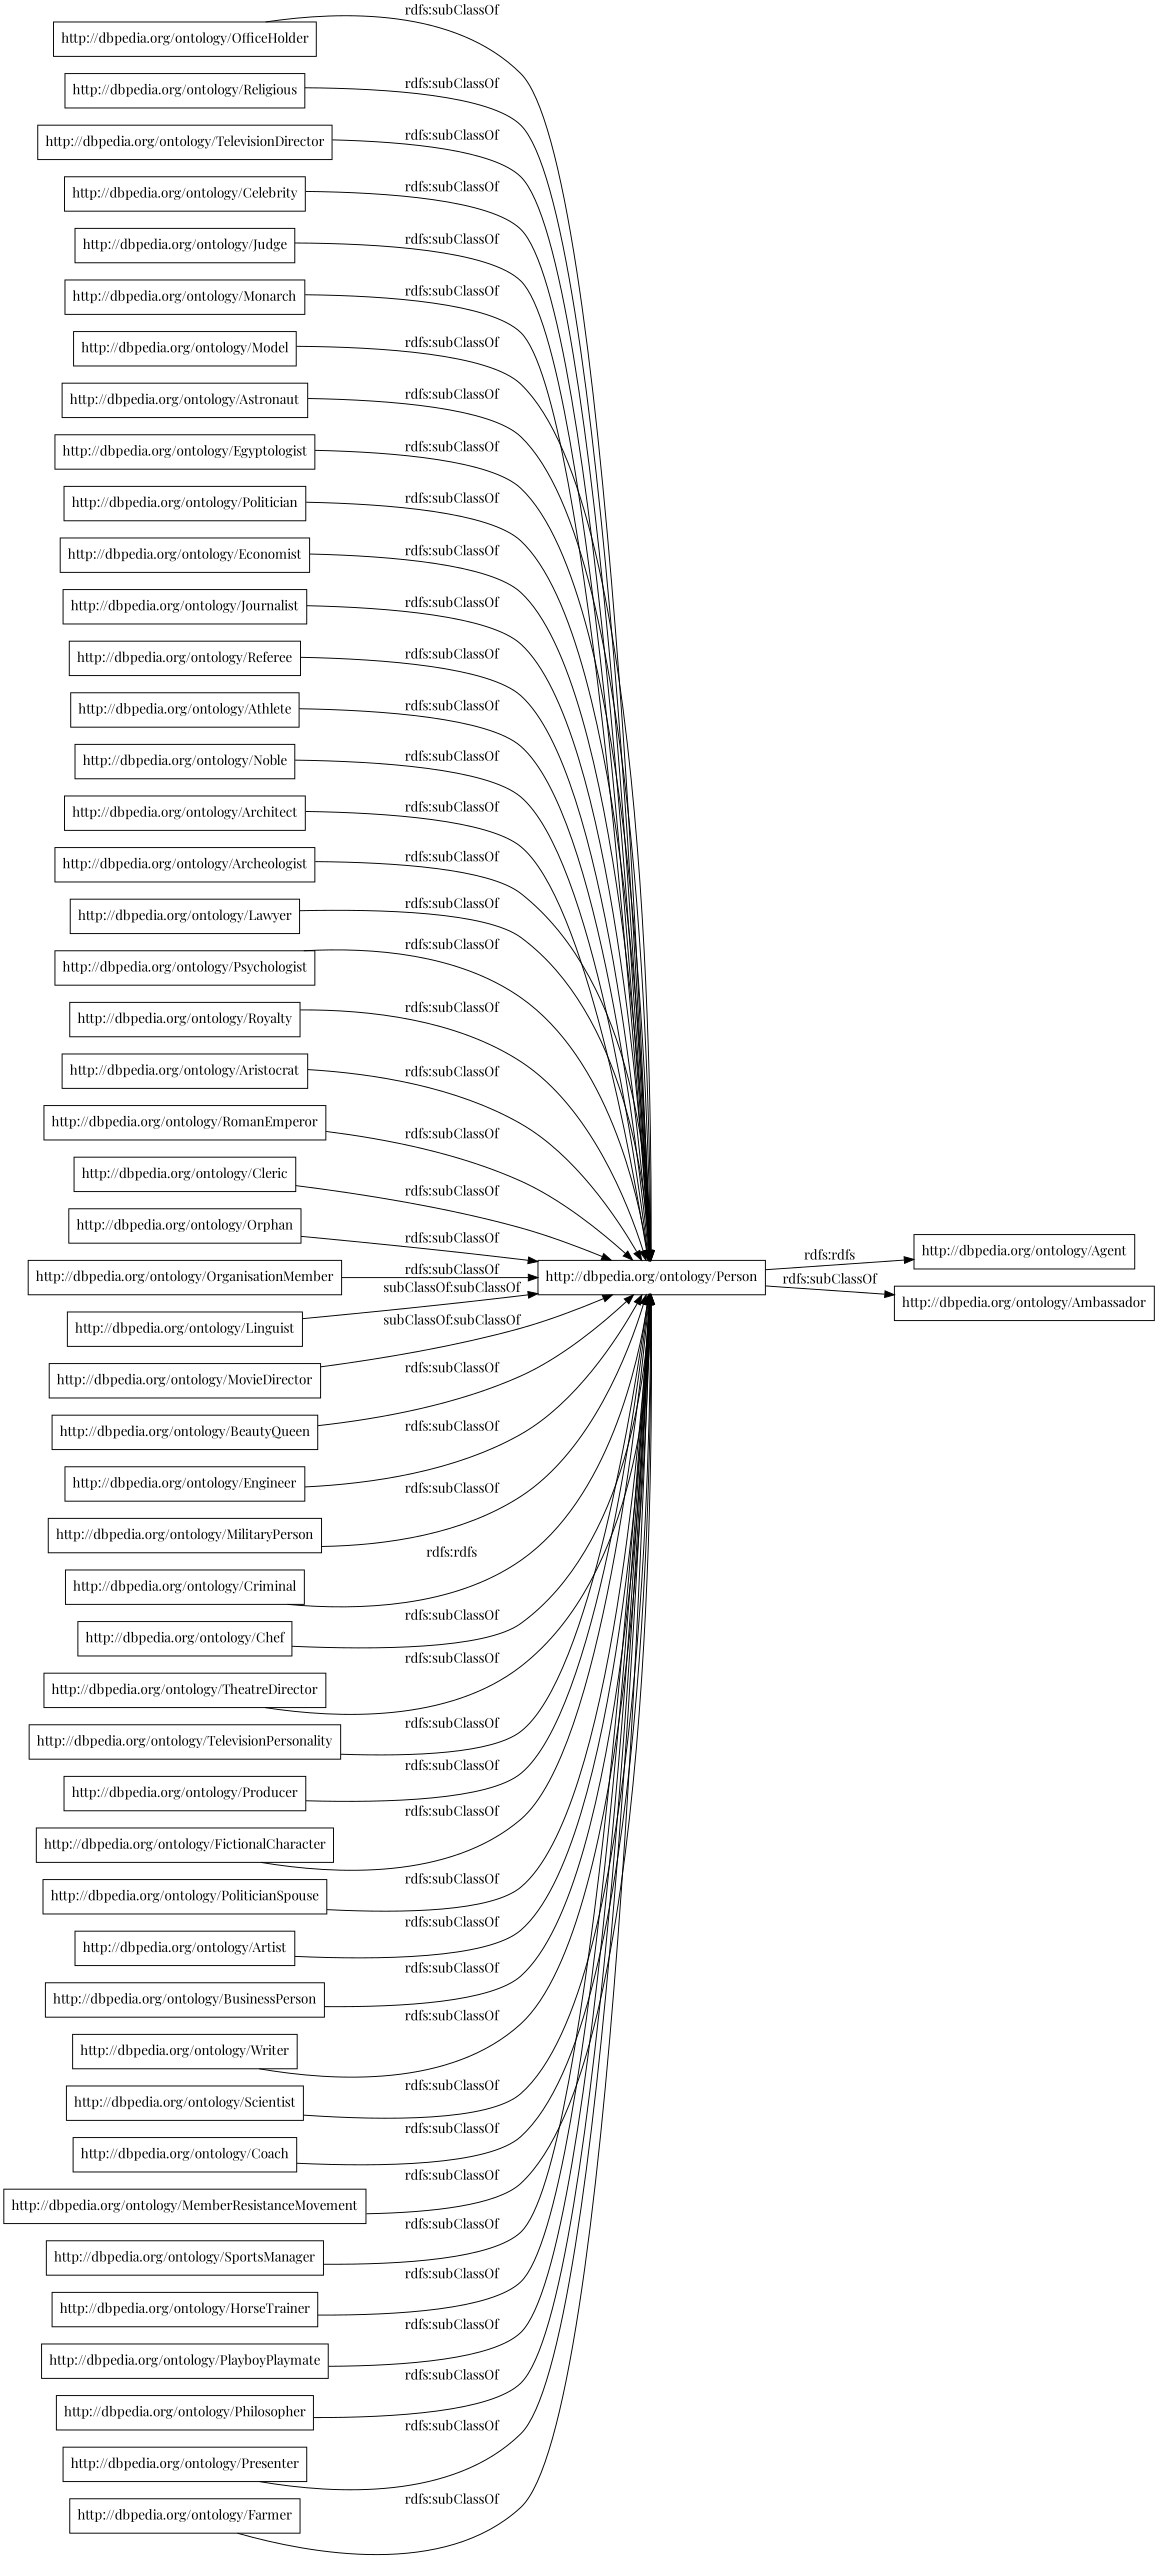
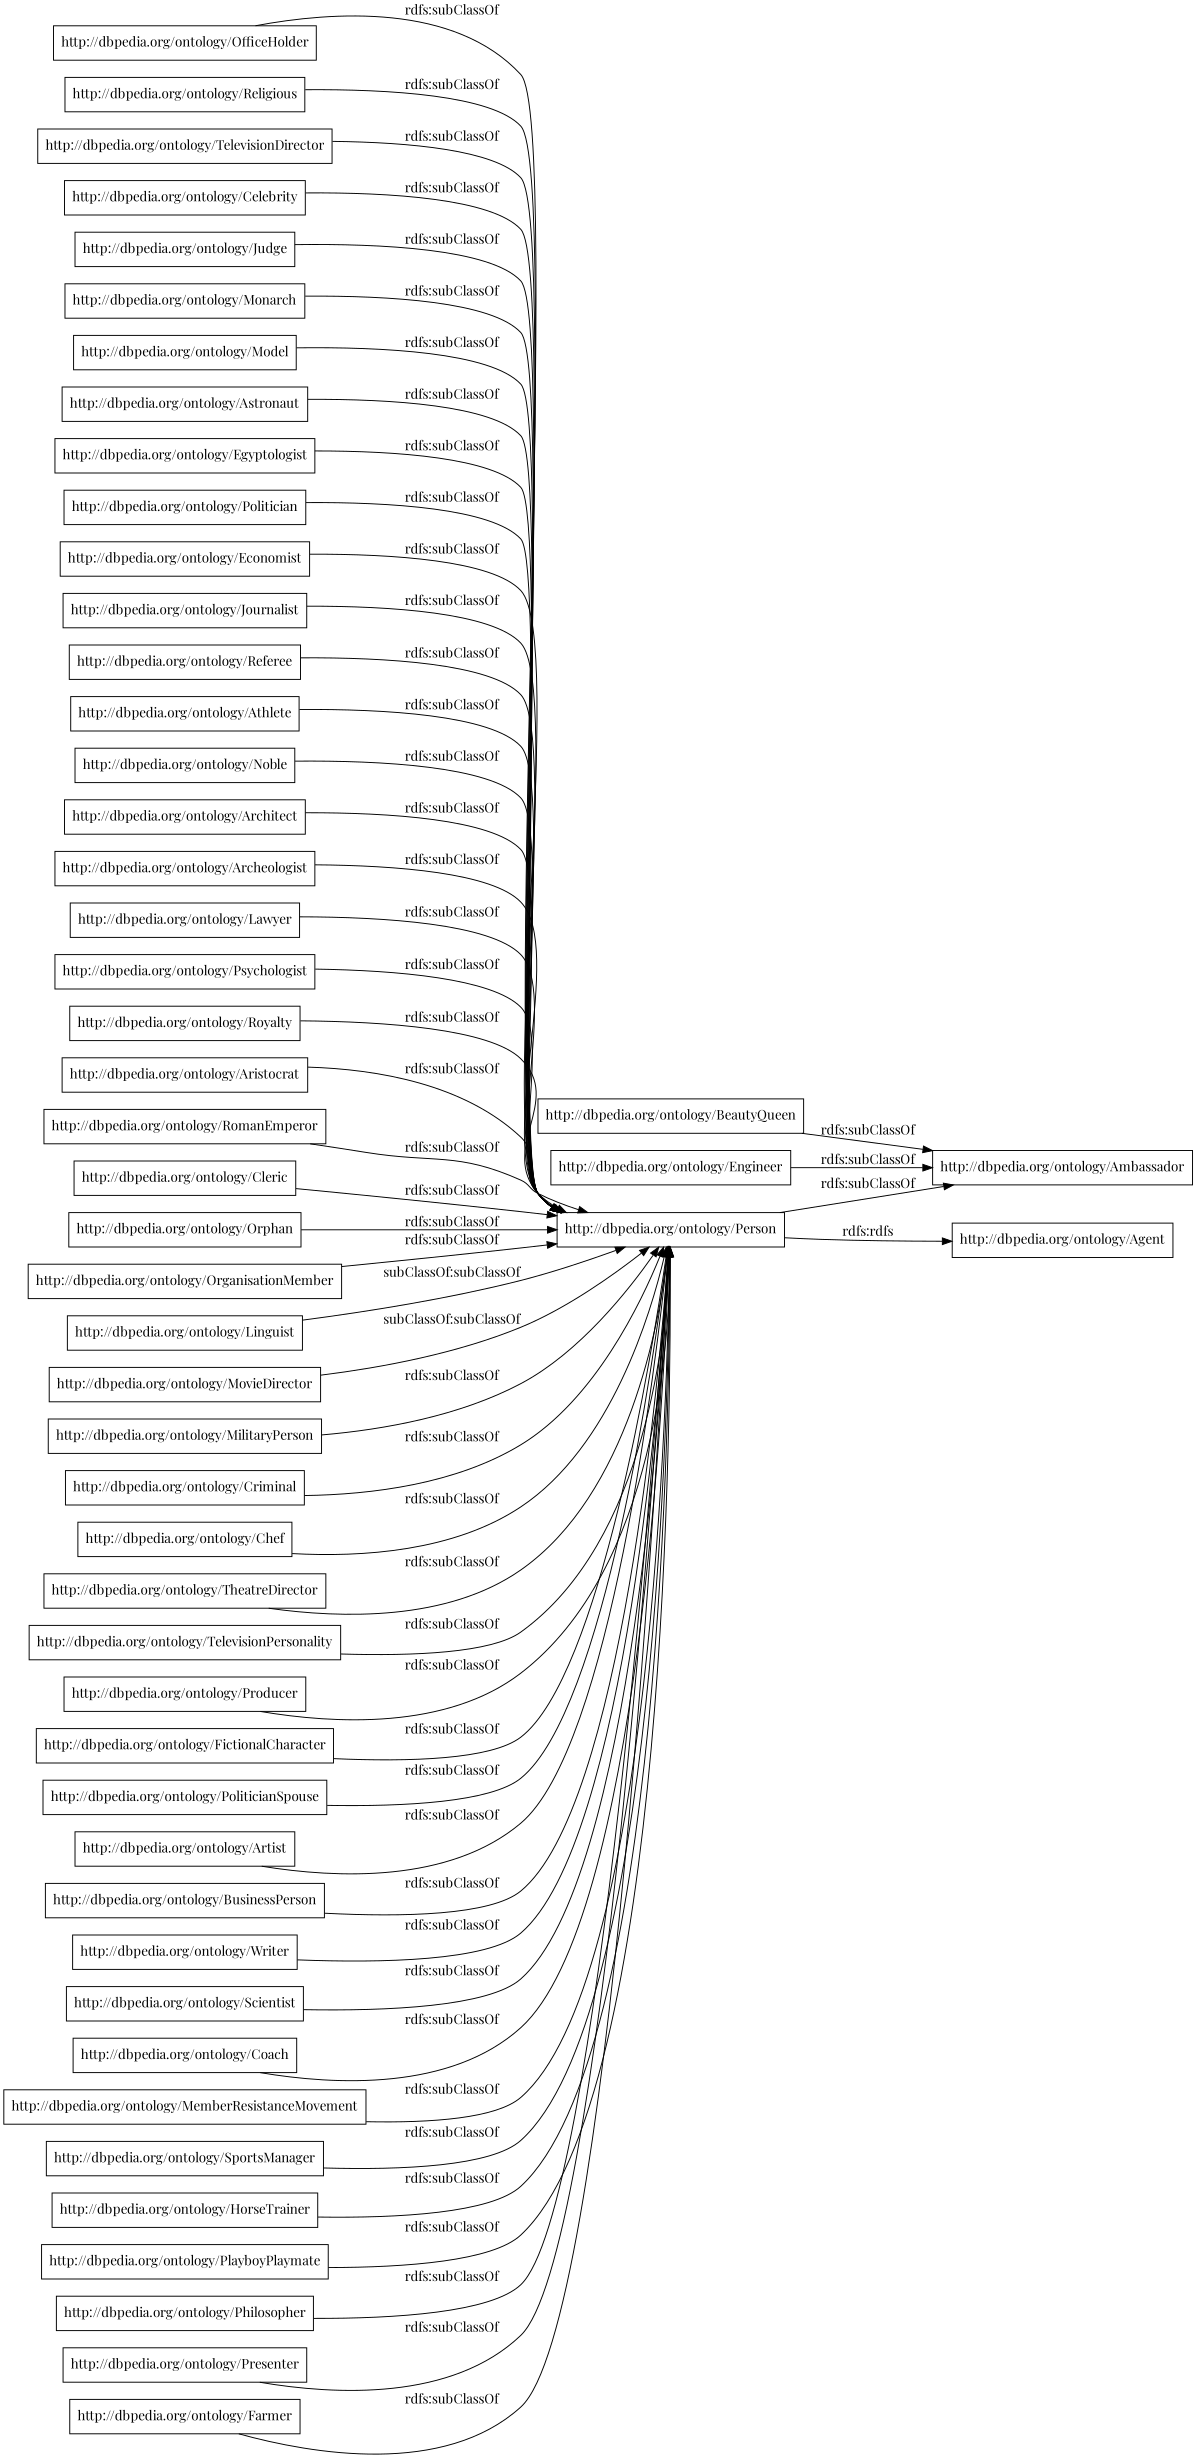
(484, 1390) -> (862, 1141)
(500, 1445) -> (857, 1168)
(452, 1553) -> (452, 1438)
